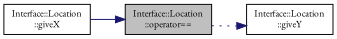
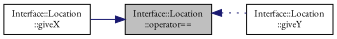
(224, 26) -> (234, 13)
